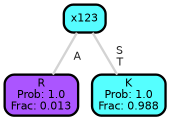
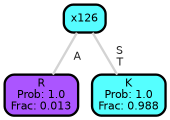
(85, 19) -> (85, 19)
